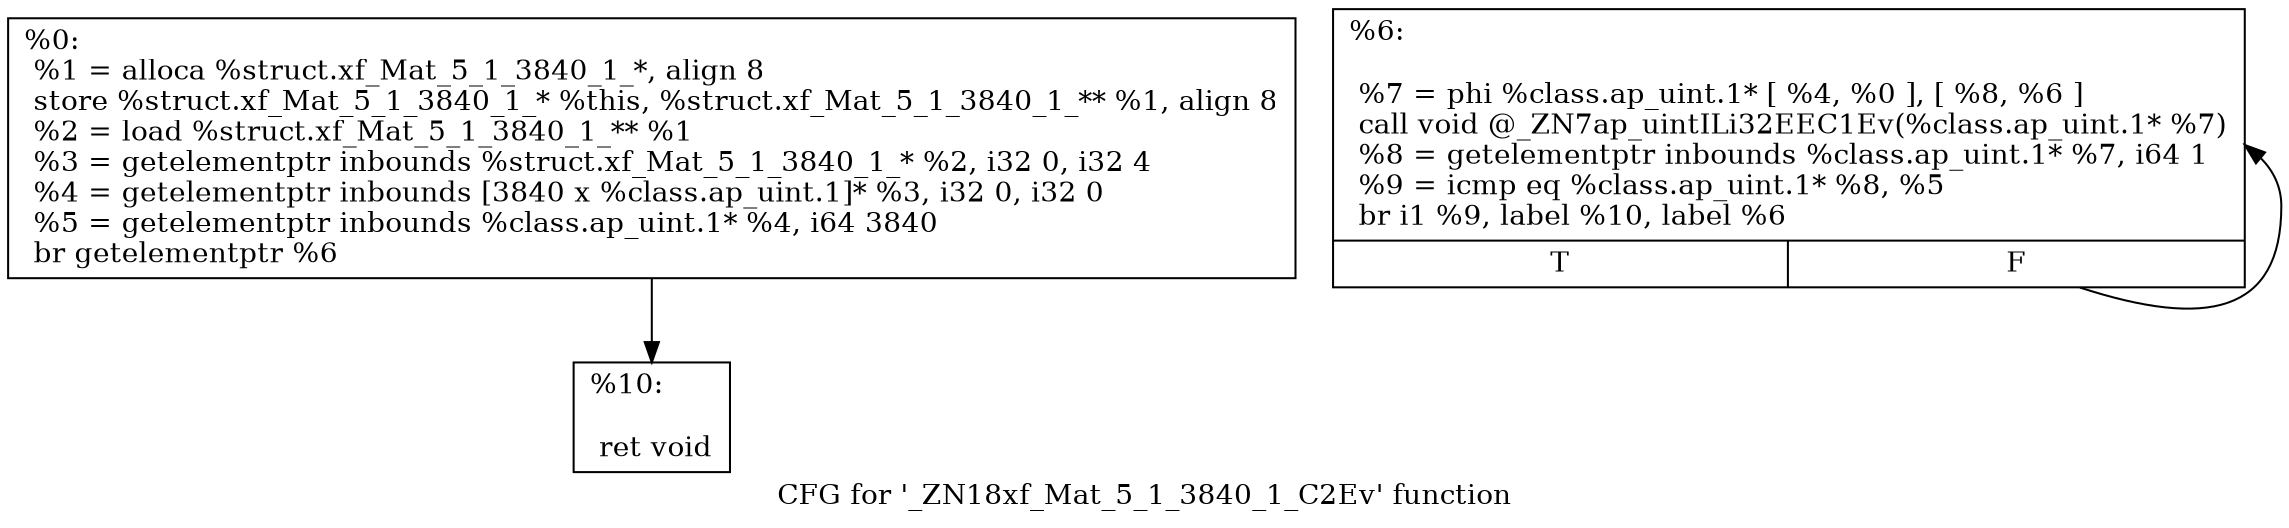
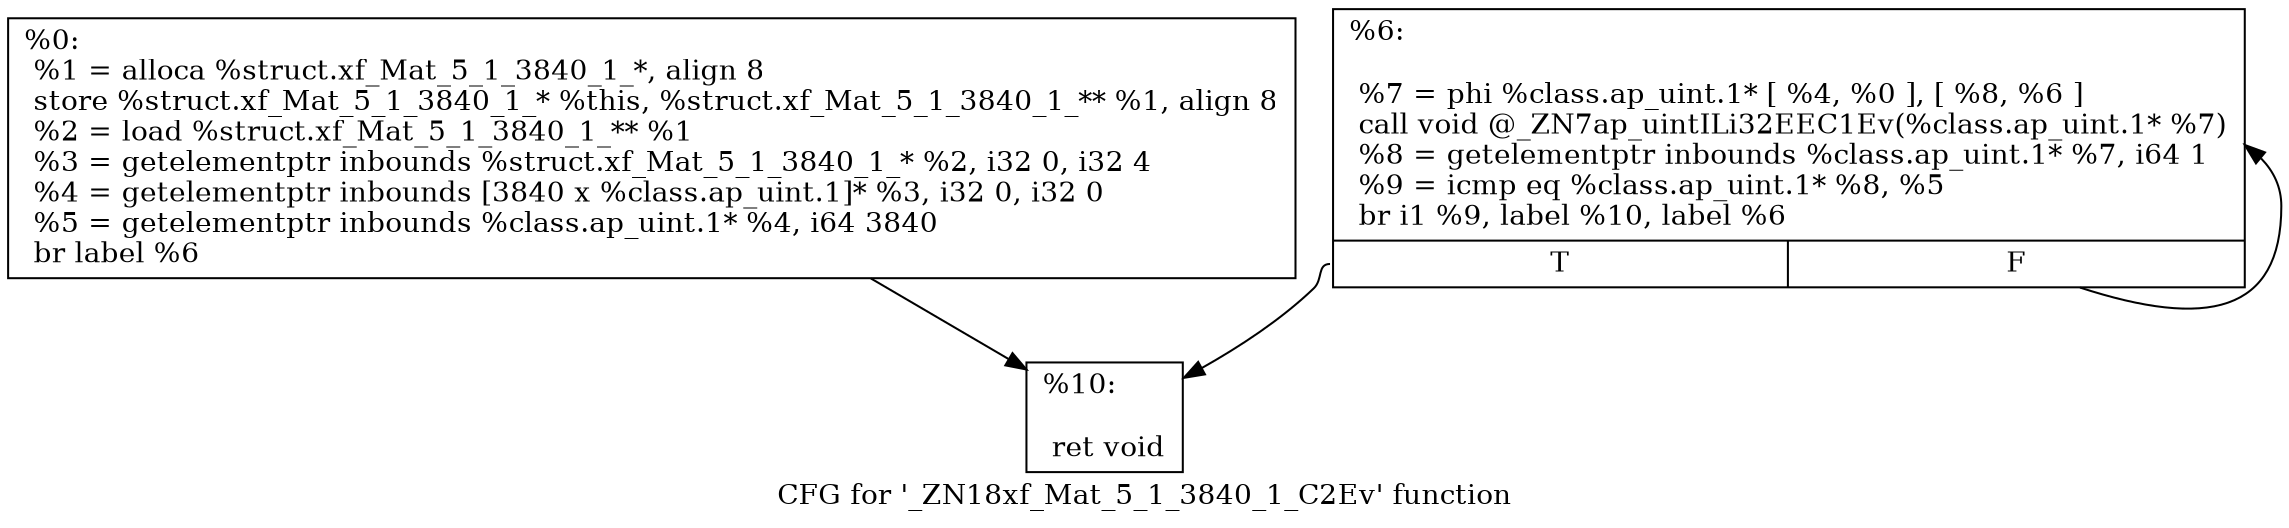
(182, 254) -> (113, 254)
none -> (1273, 322)
